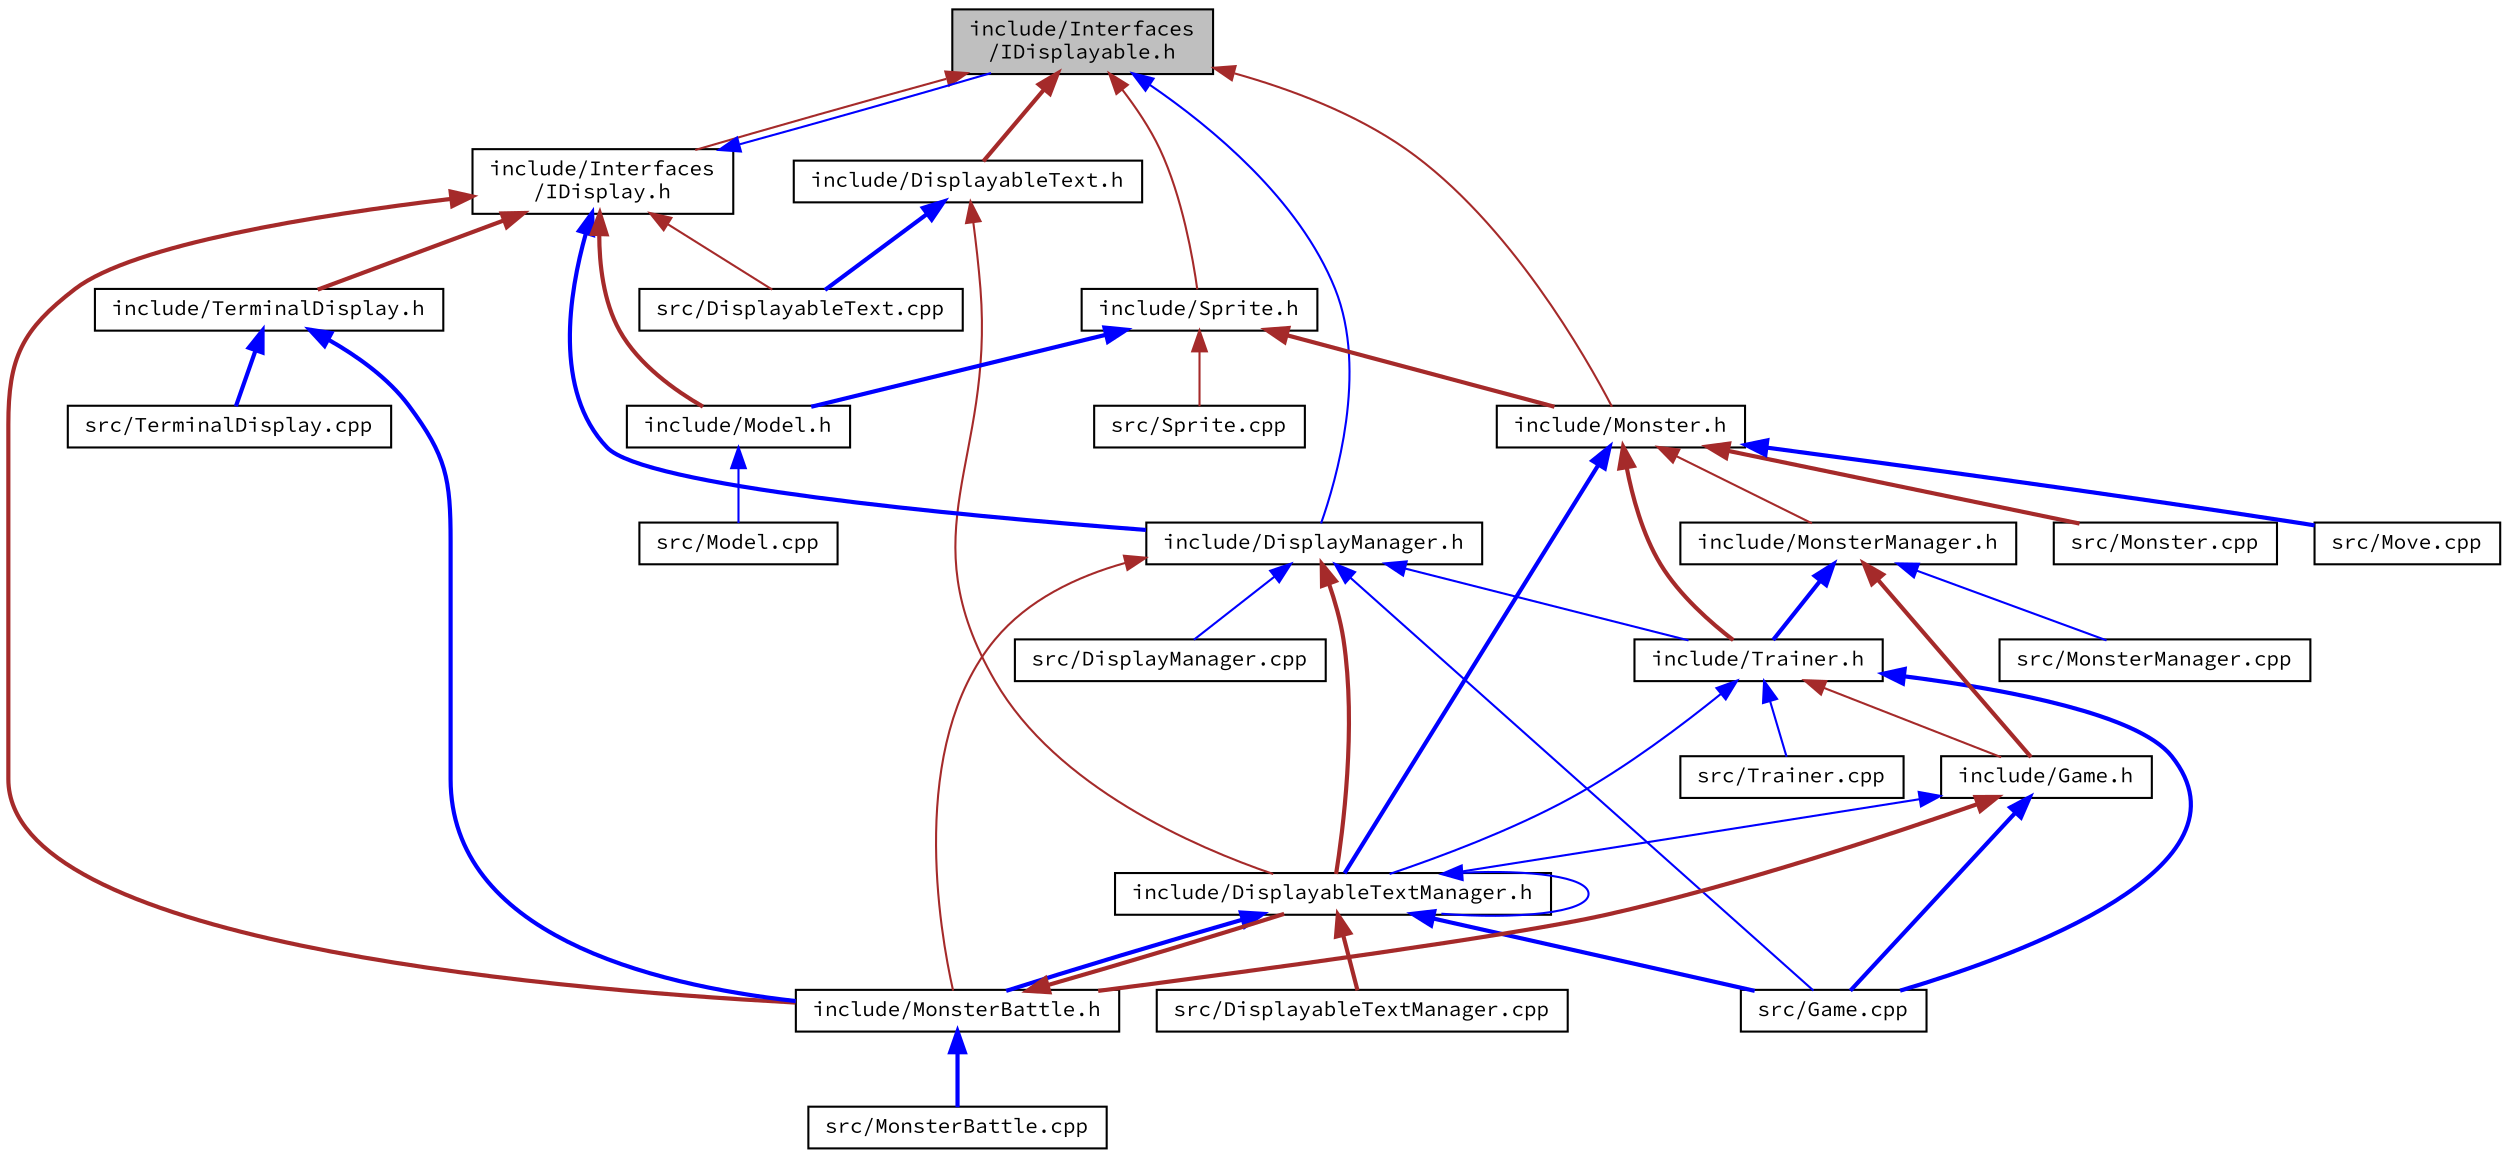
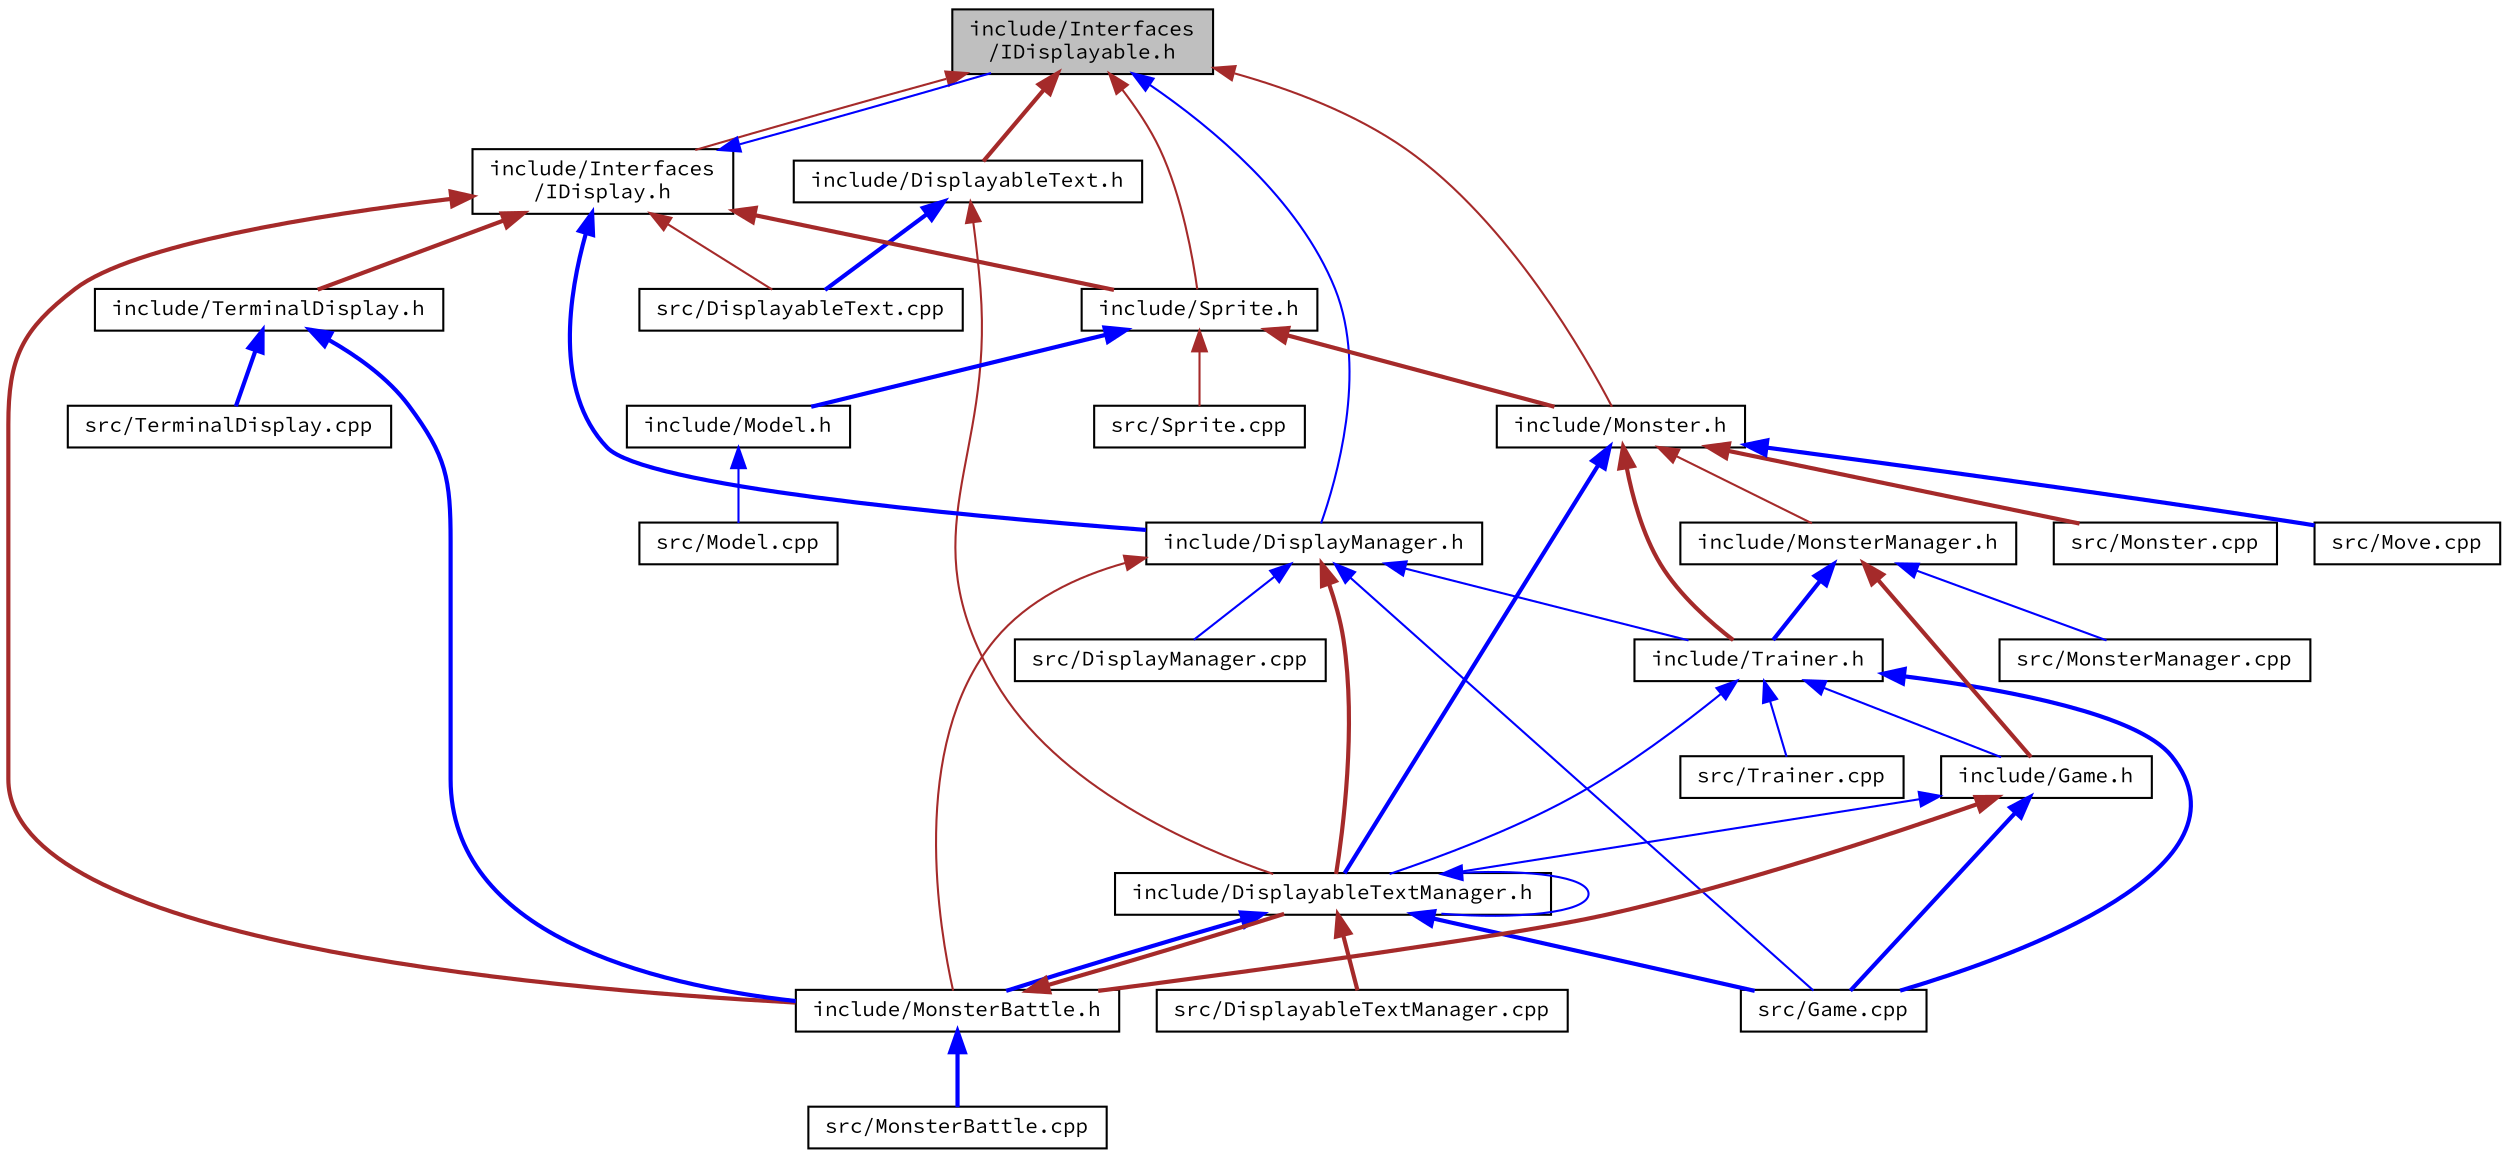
(623, 337) -> (934, 253)
(1912, 723) -> (1912, 723)
